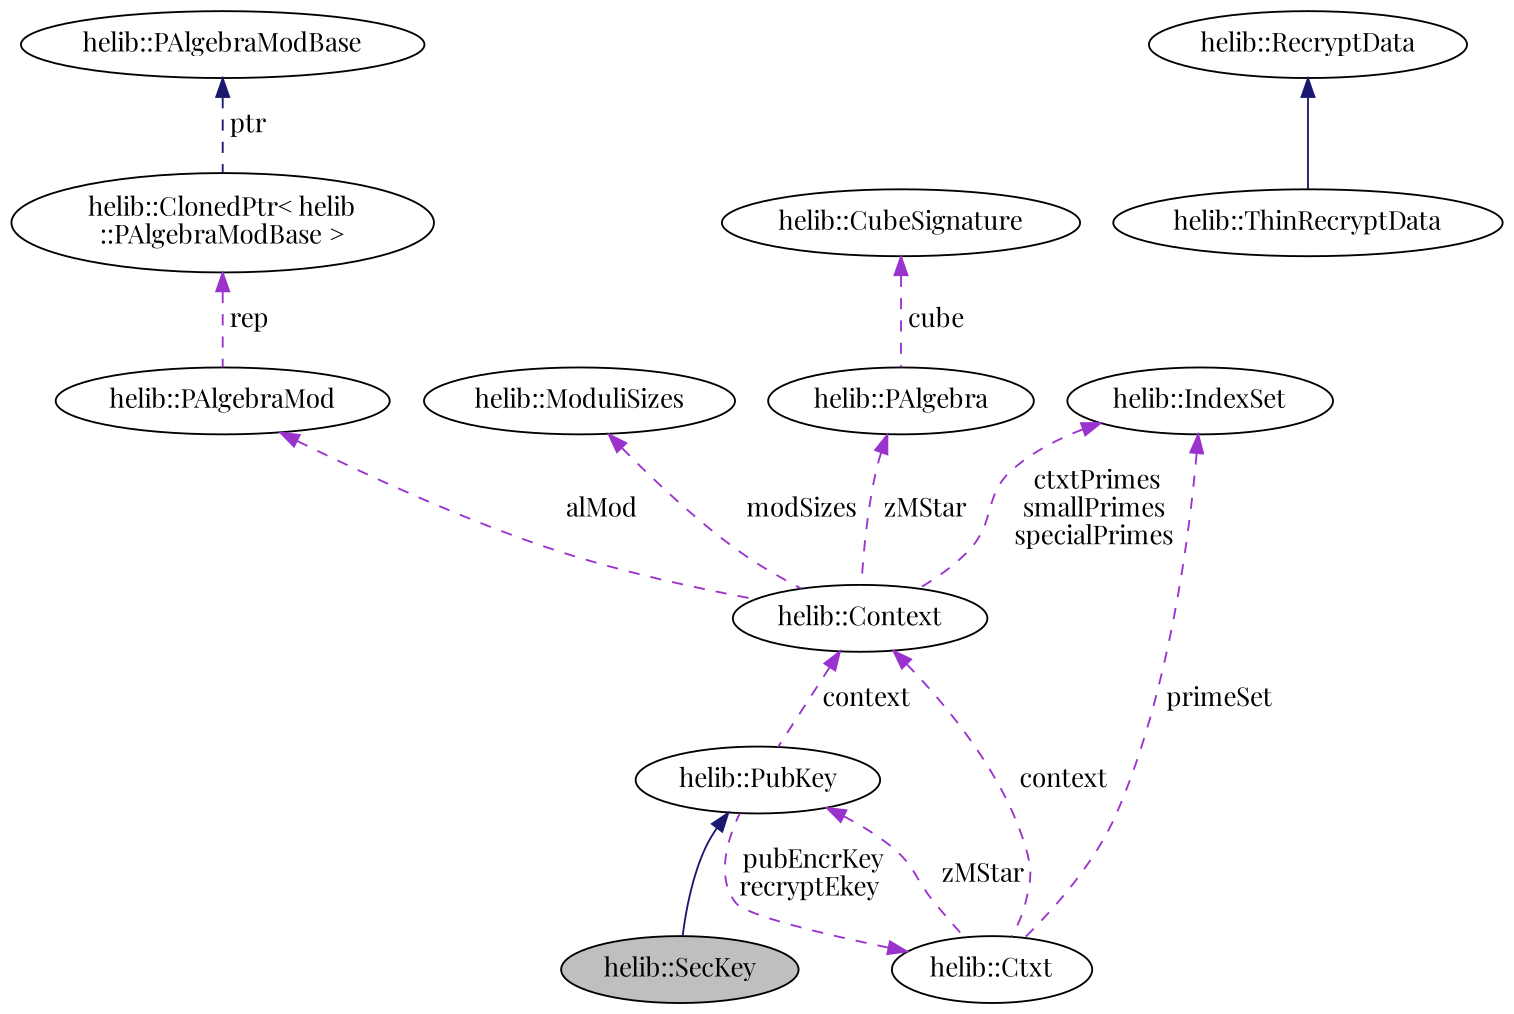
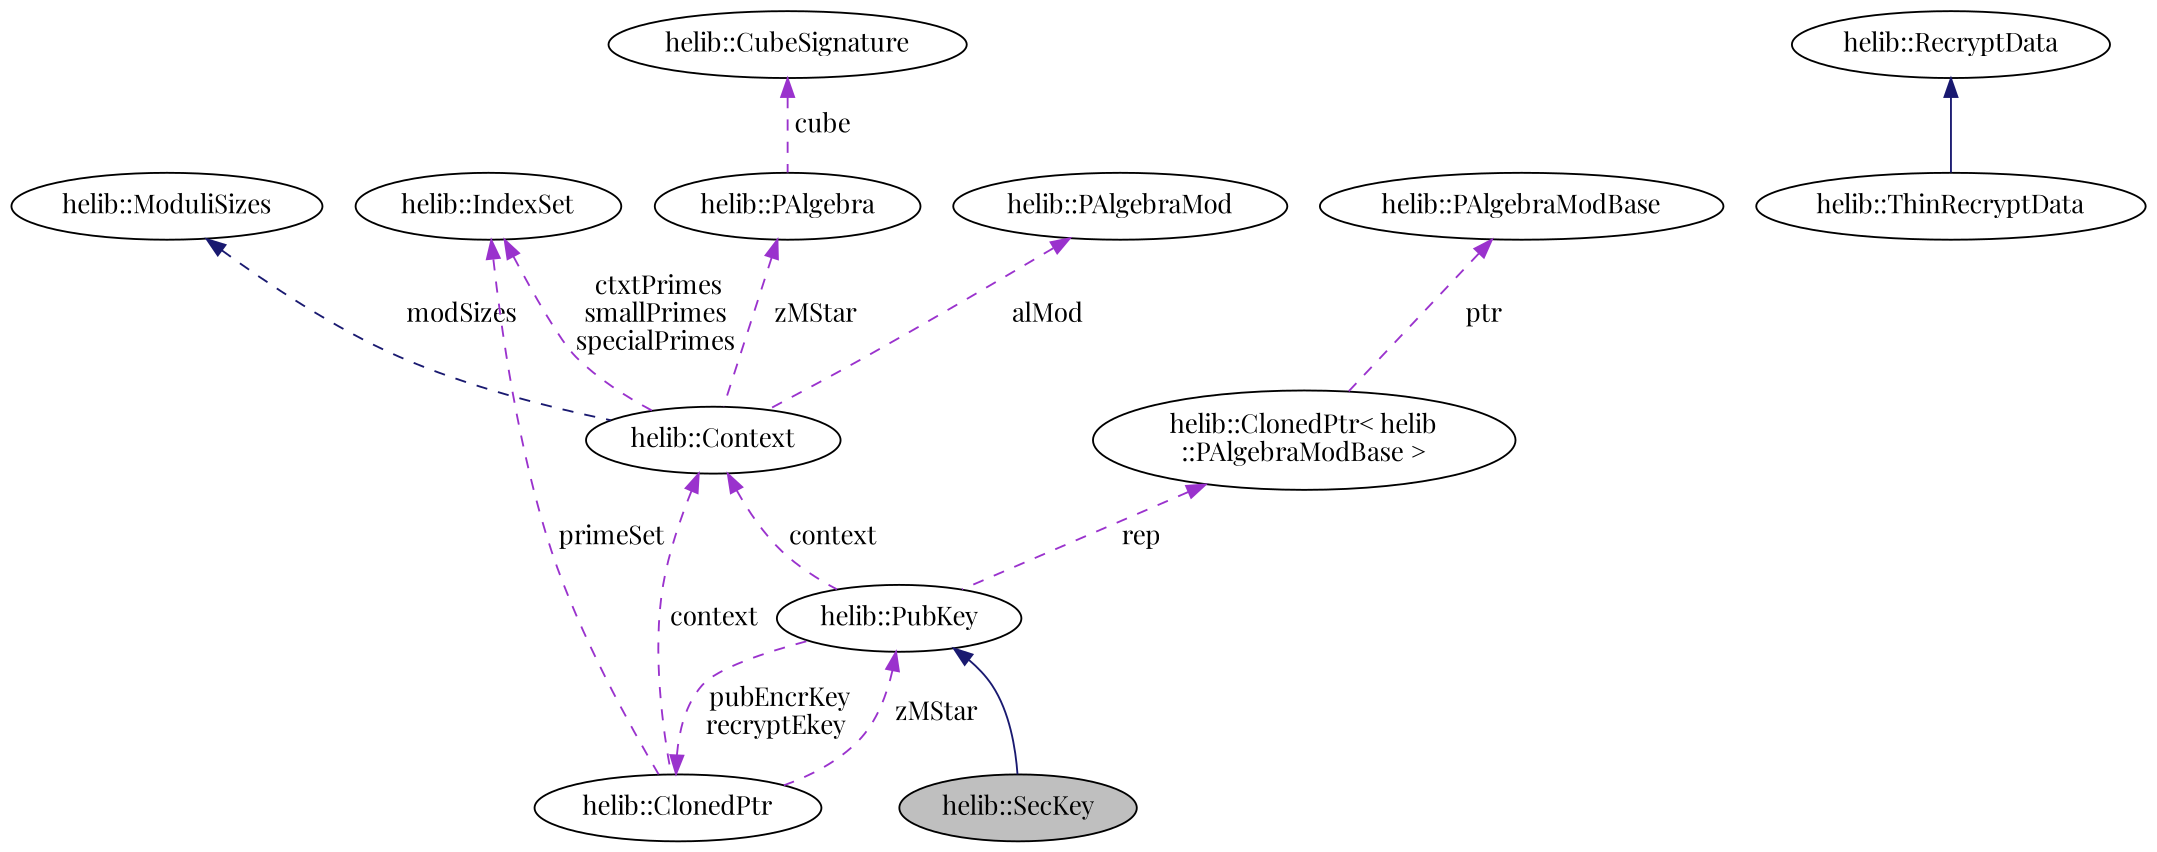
(223, 135) -> (1414, 322)
(223, 329) -> (1075, 541)
(706, 526) -> (406, 359)
(992, 970) -> (678, 808)
